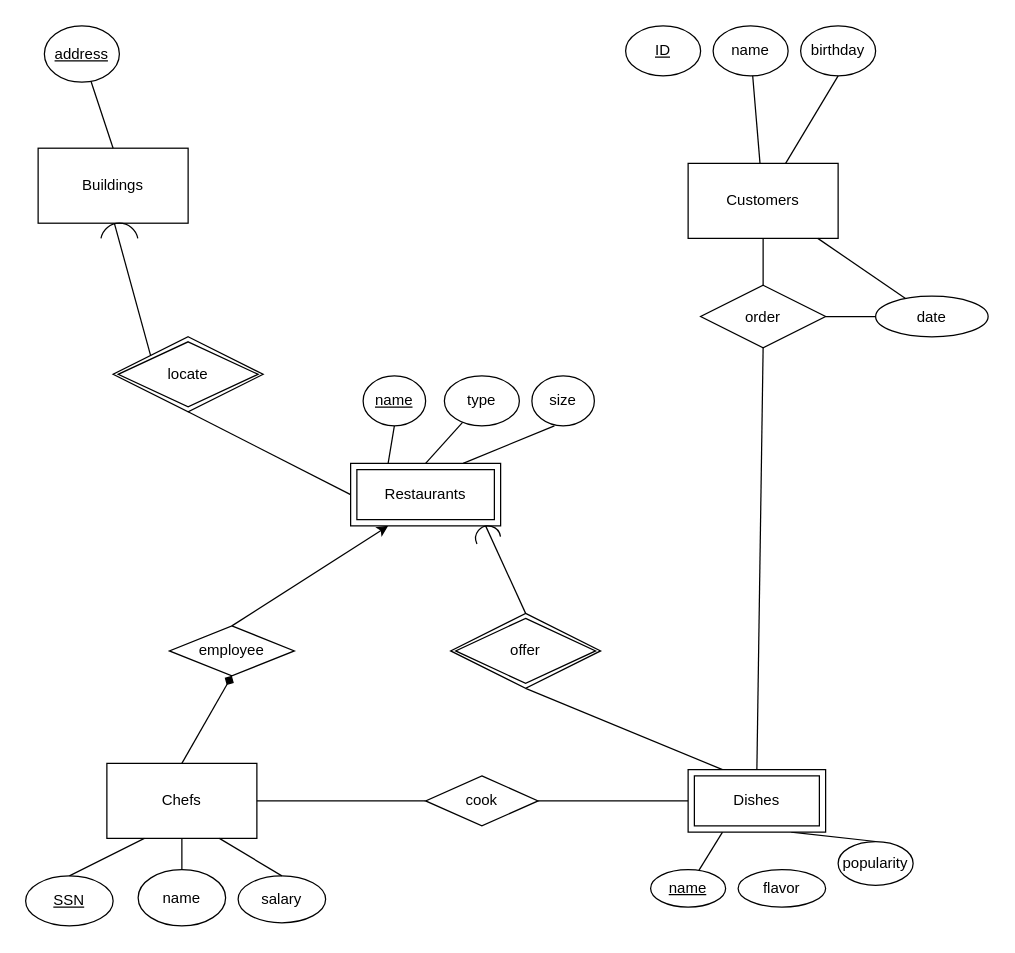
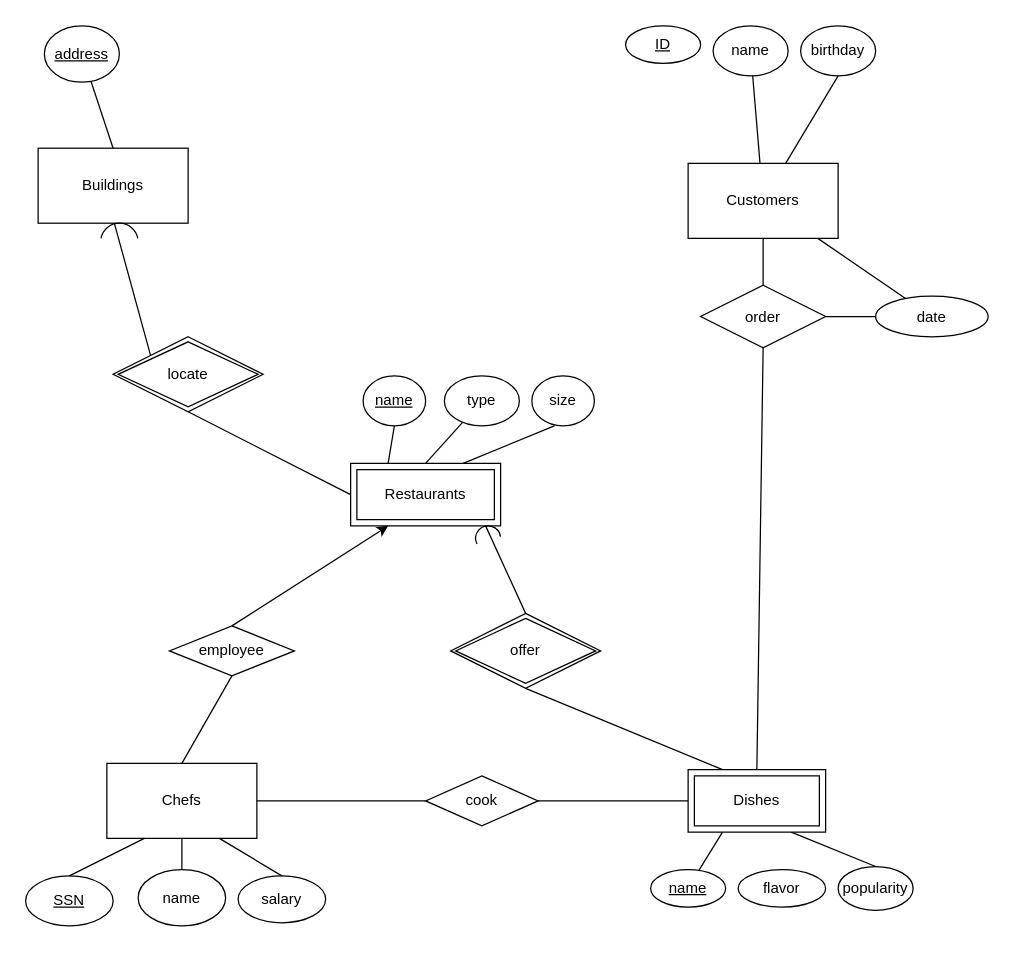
(663, 51) -> (663, 44)
(227, 685) -> (229, 681)
(876, 863) -> (876, 888)
